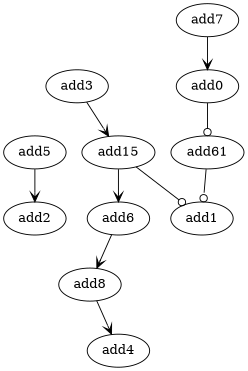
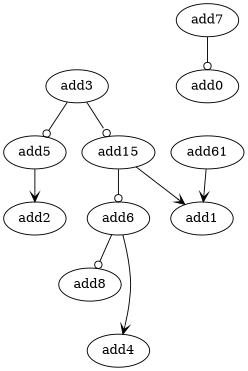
(207, 50) -> (207, 50)
(95, 115) -> (95, 115)
none -> (58, 116)
(207, 116) -> none
(205, 181) -> (205, 181)
(118, 182) -> (118, 182)
(158, 183) -> (158, 183)
(106, 248) -> (106, 248)
(102, 313) -> (131, 280)
